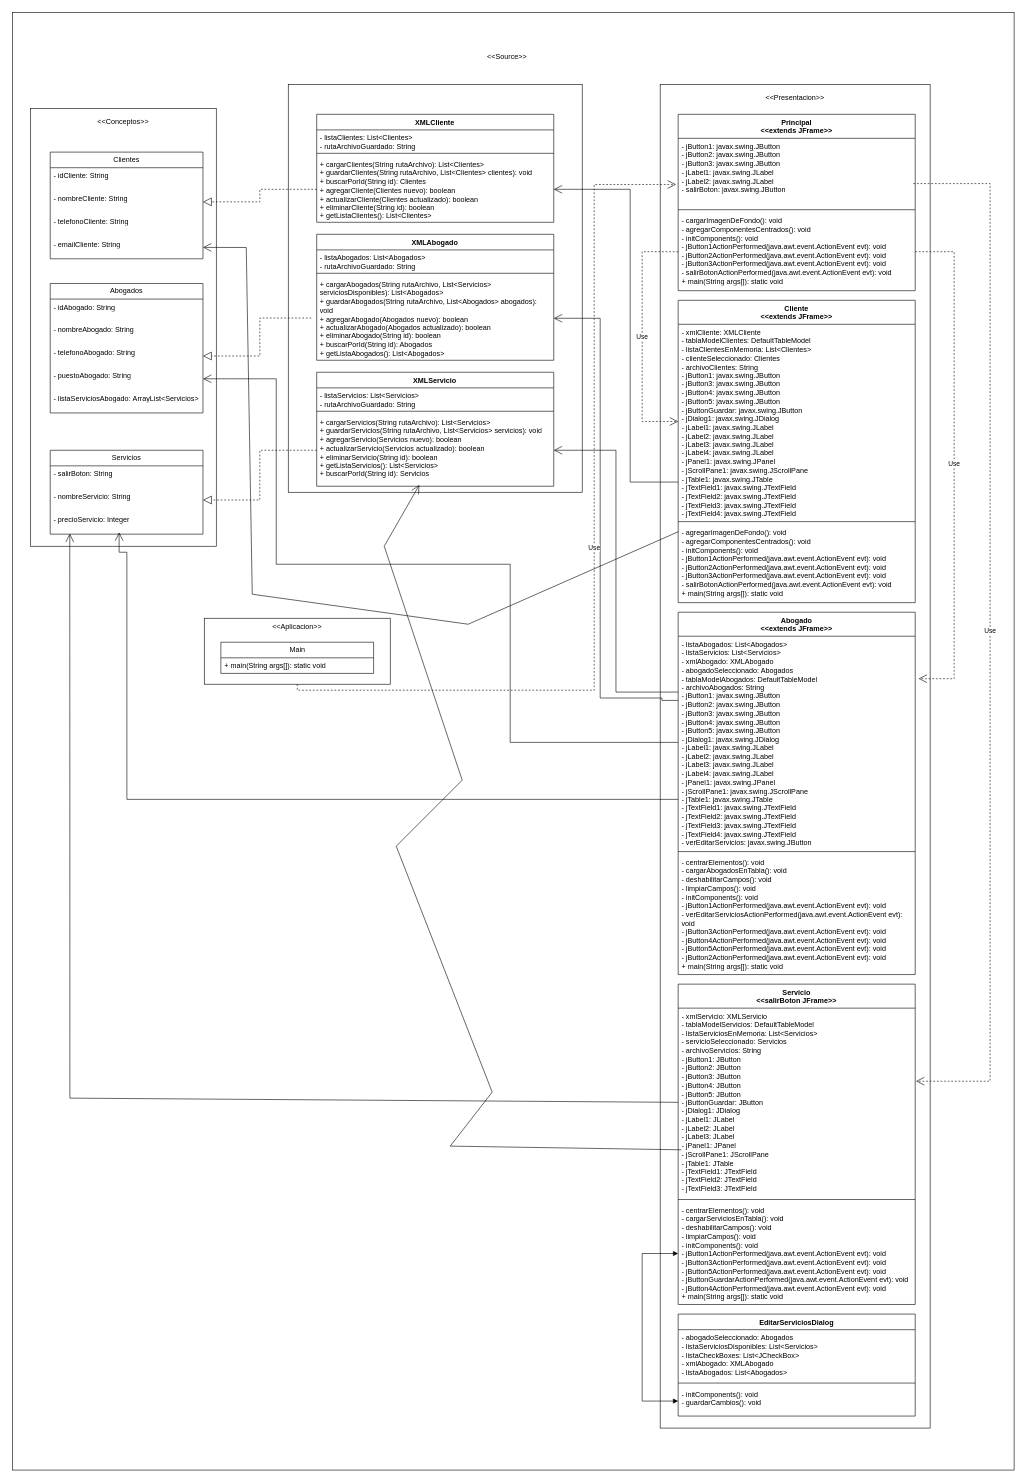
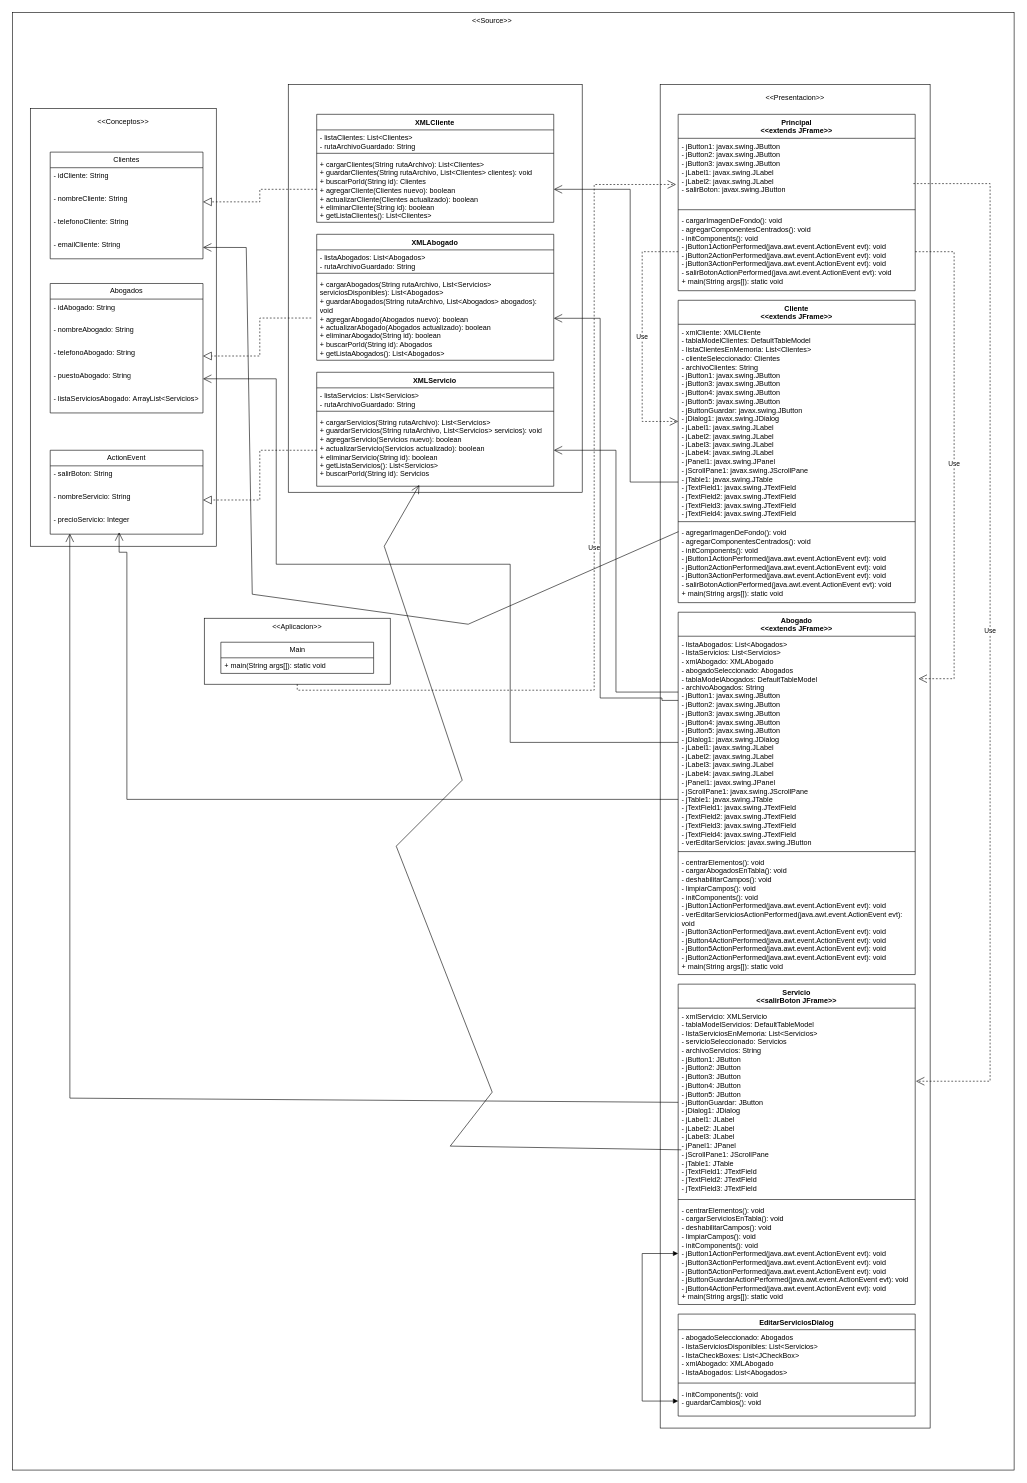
(507, 57) -> (492, 21)
(127, 458) -> (127, 458)
